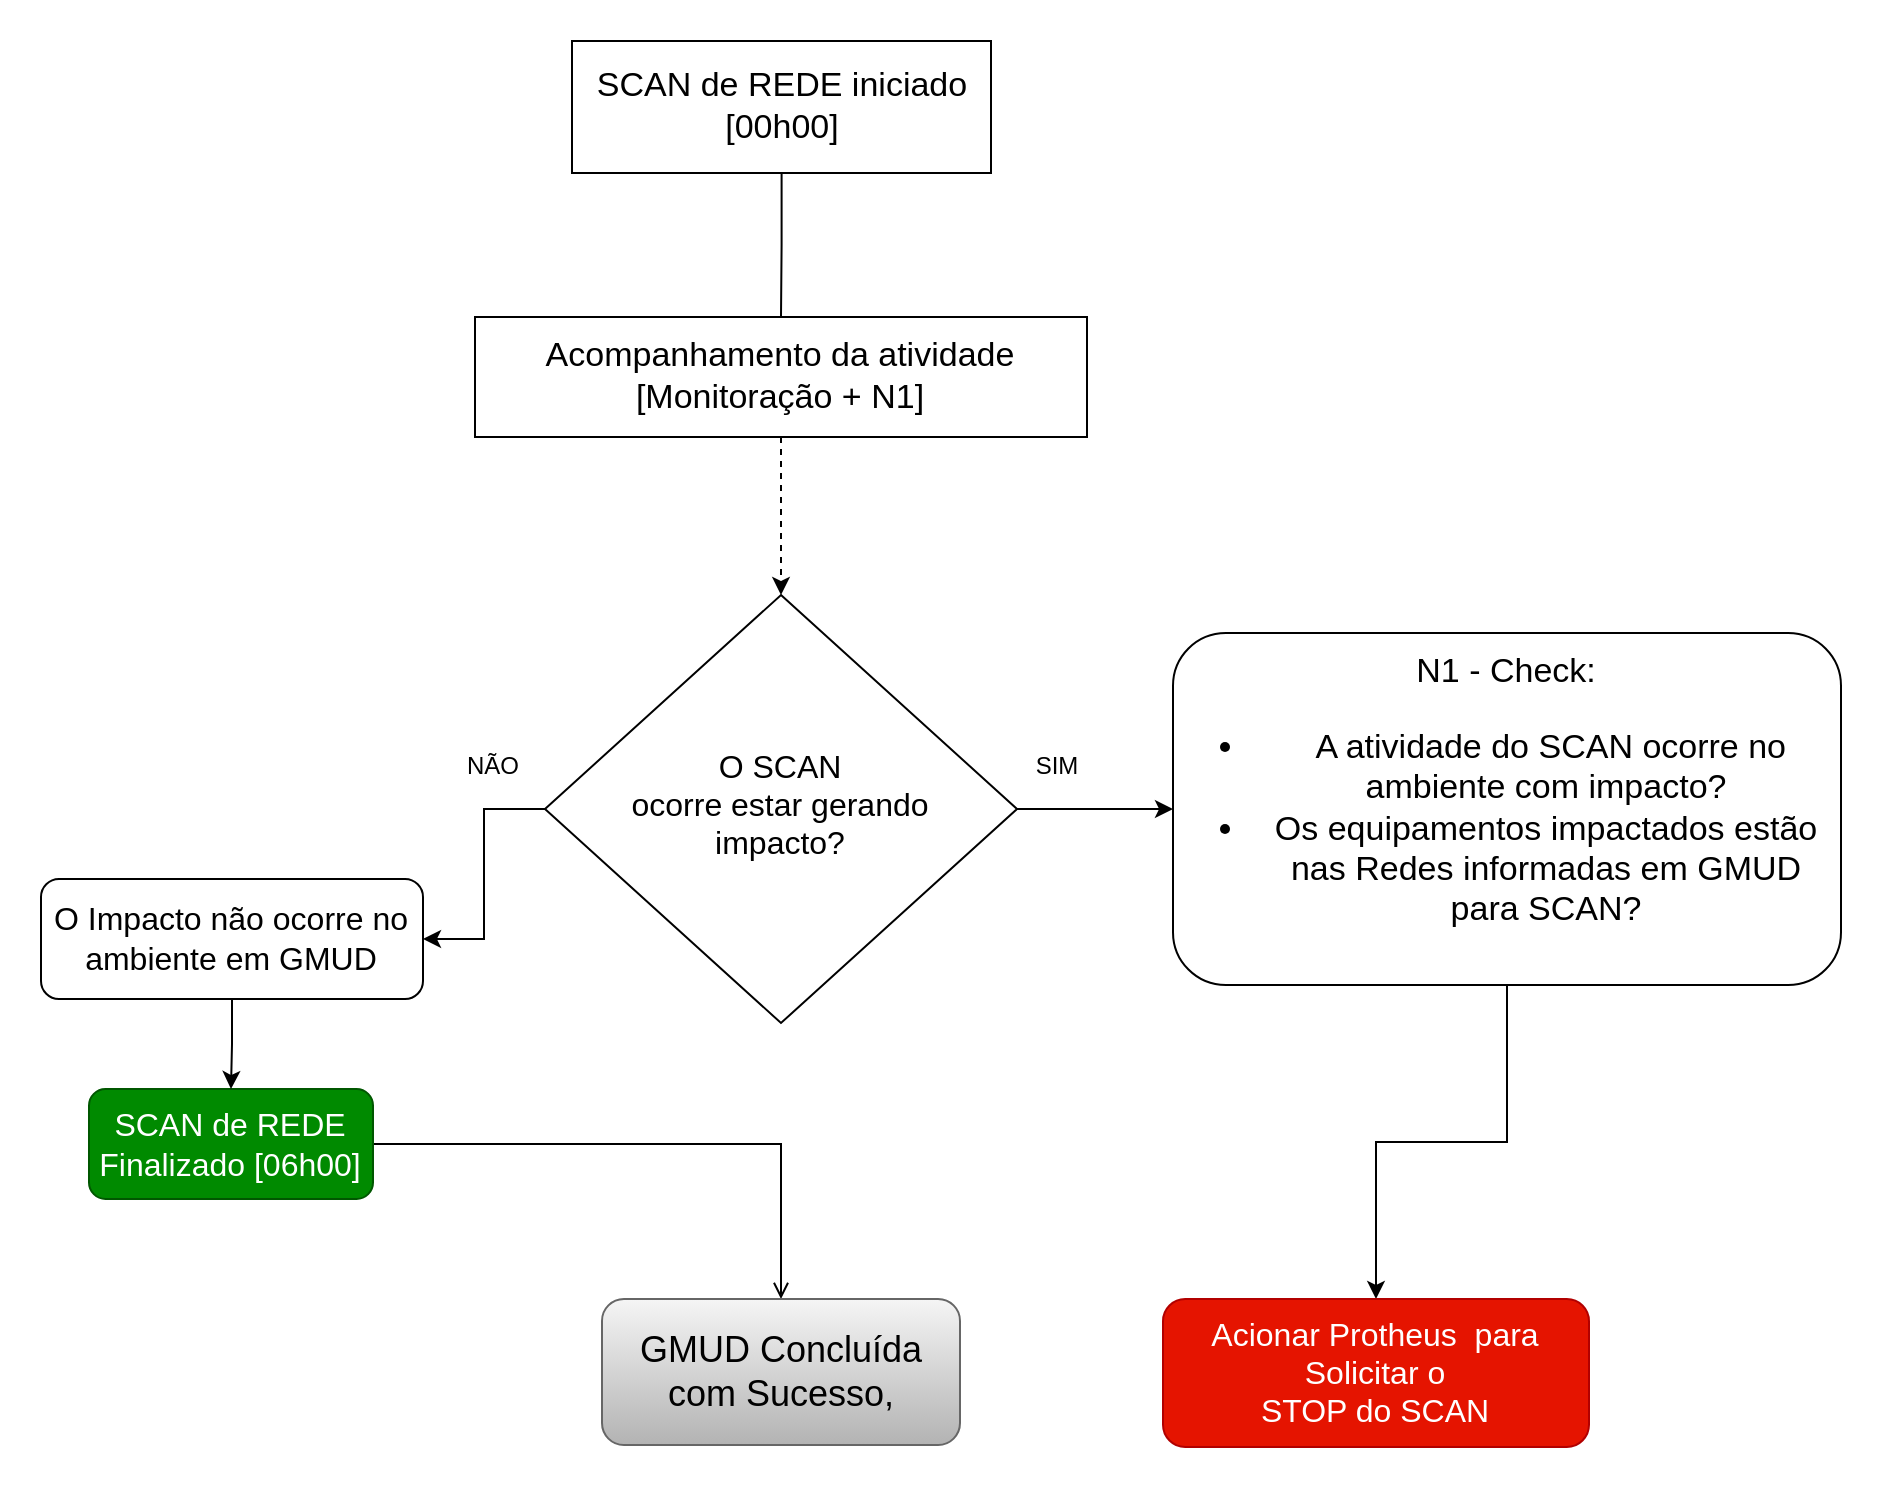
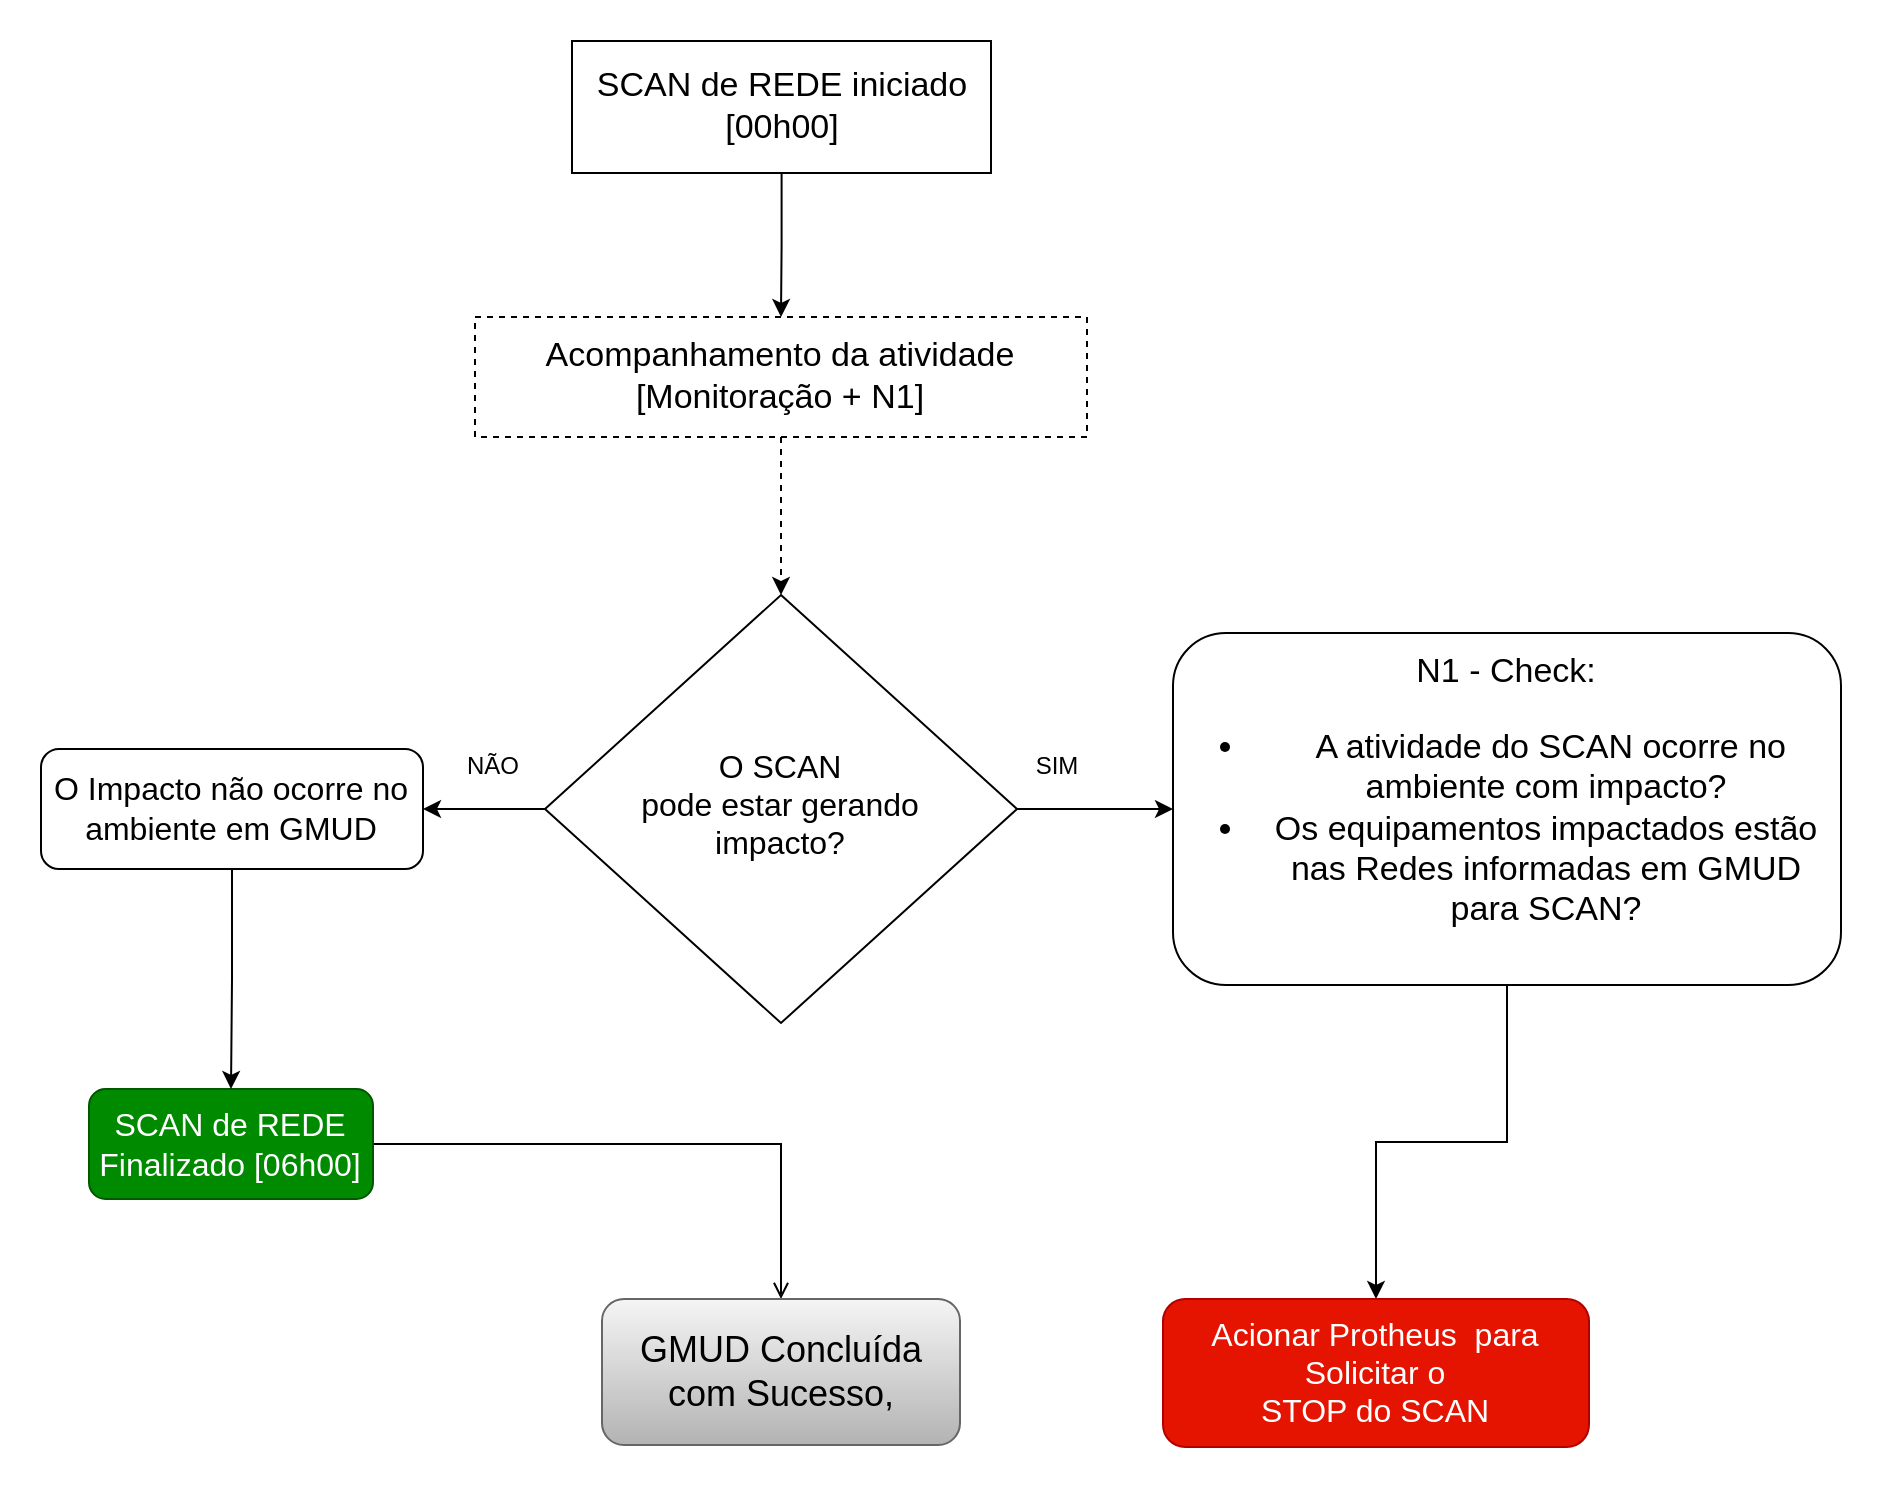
(781, 308) -> (781, 302)
(781, 377) -> (781, 377)
(781, 805) -> (781, 805)
(232, 939) -> (232, 809)
